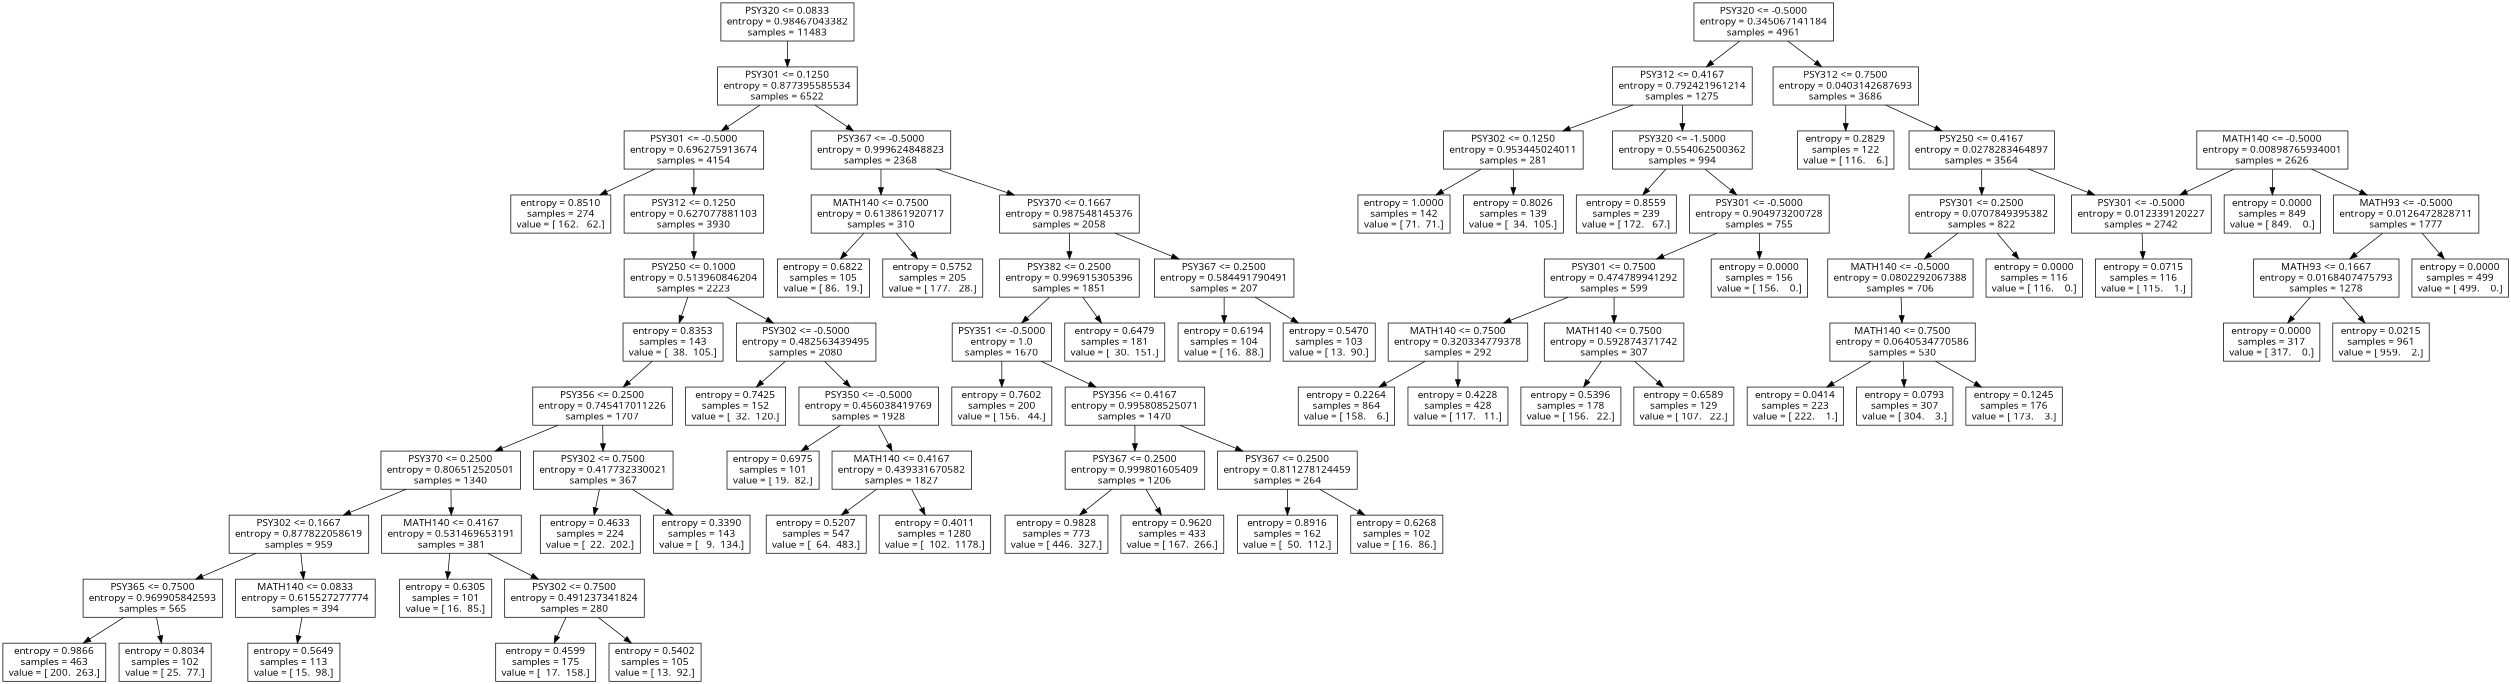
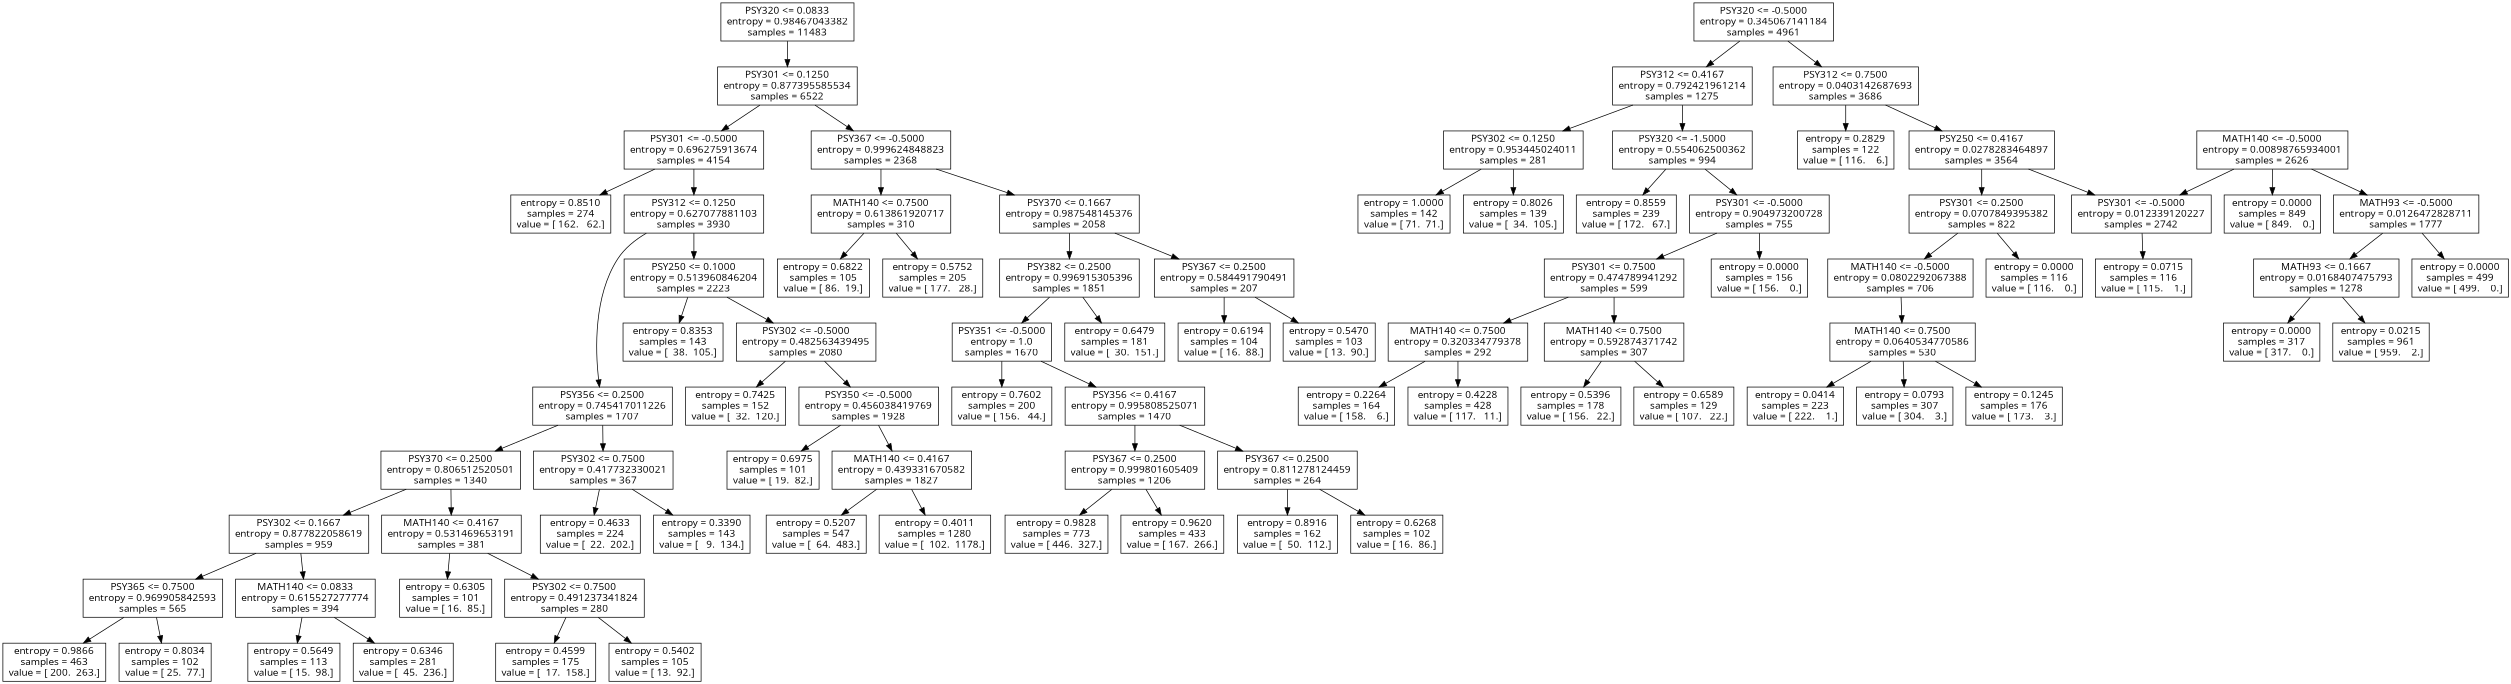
(641, 372) -> (602, 299)
(1346, 406) -> (1346, 406)
none -> (403, 662)
